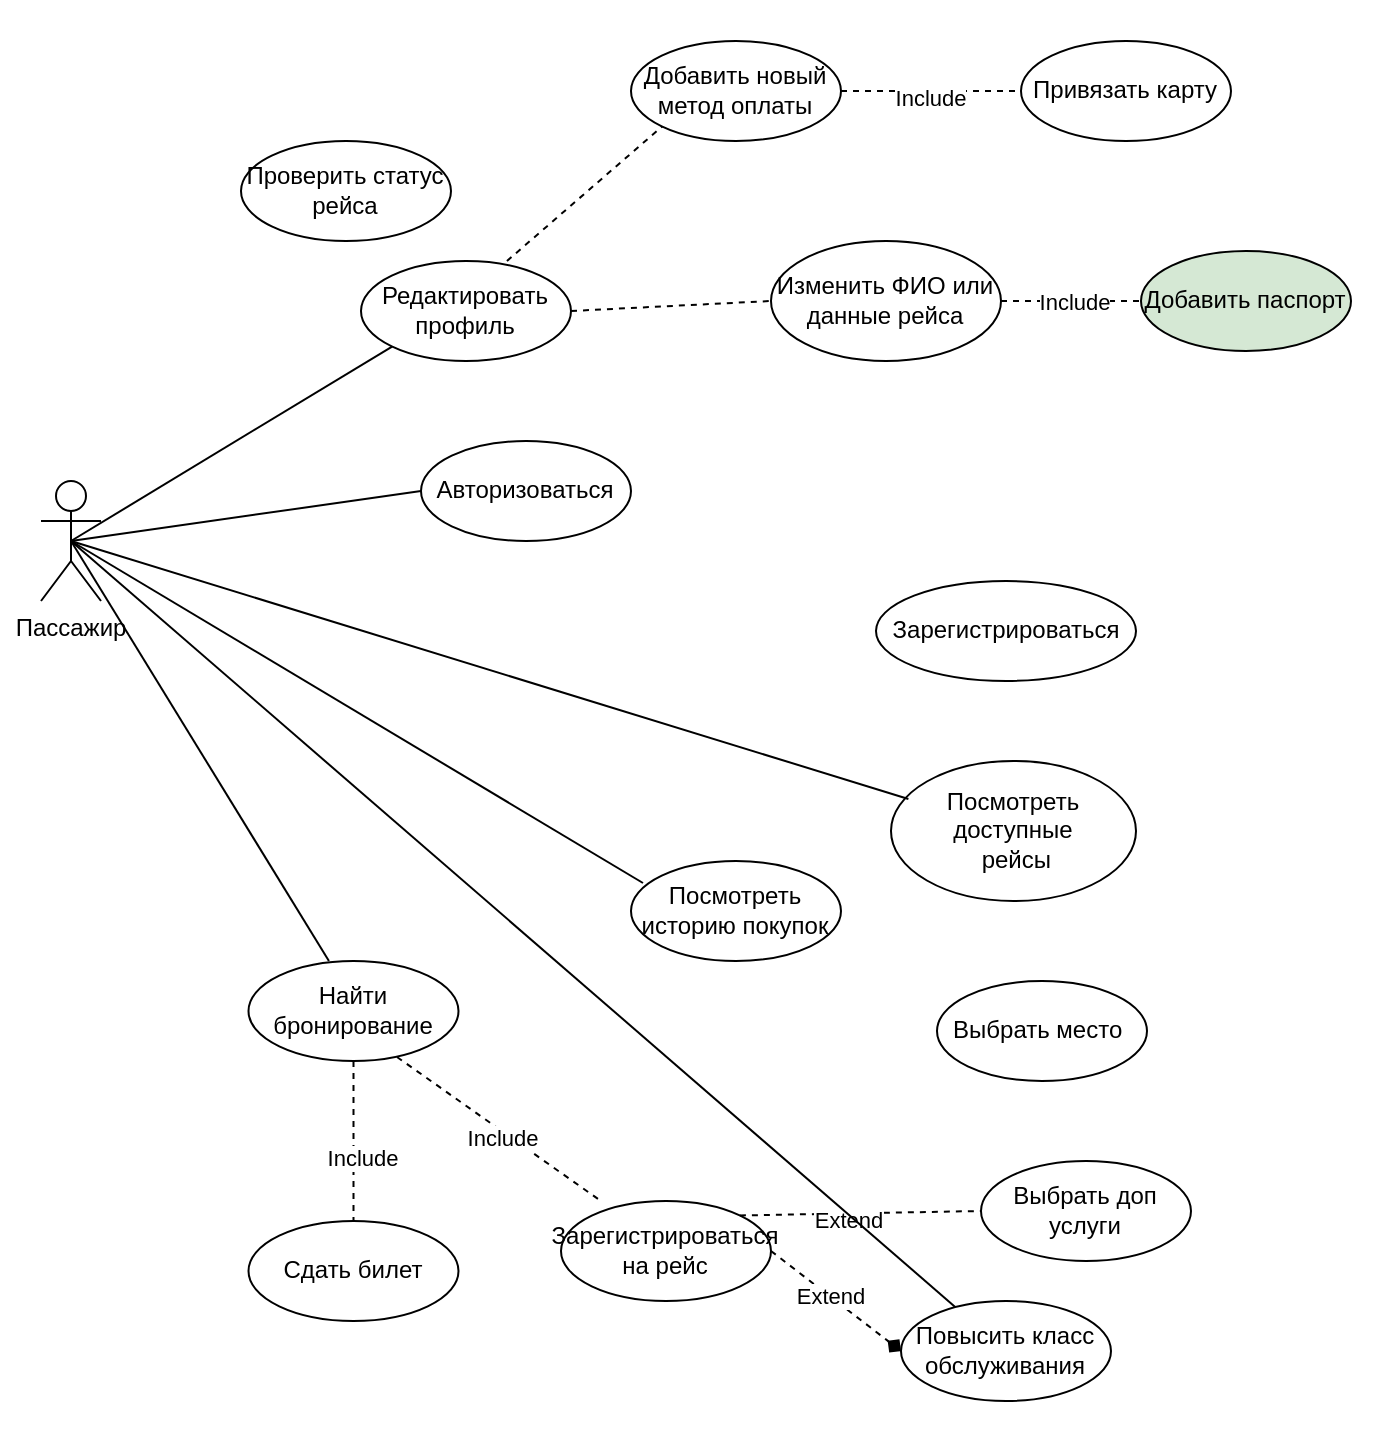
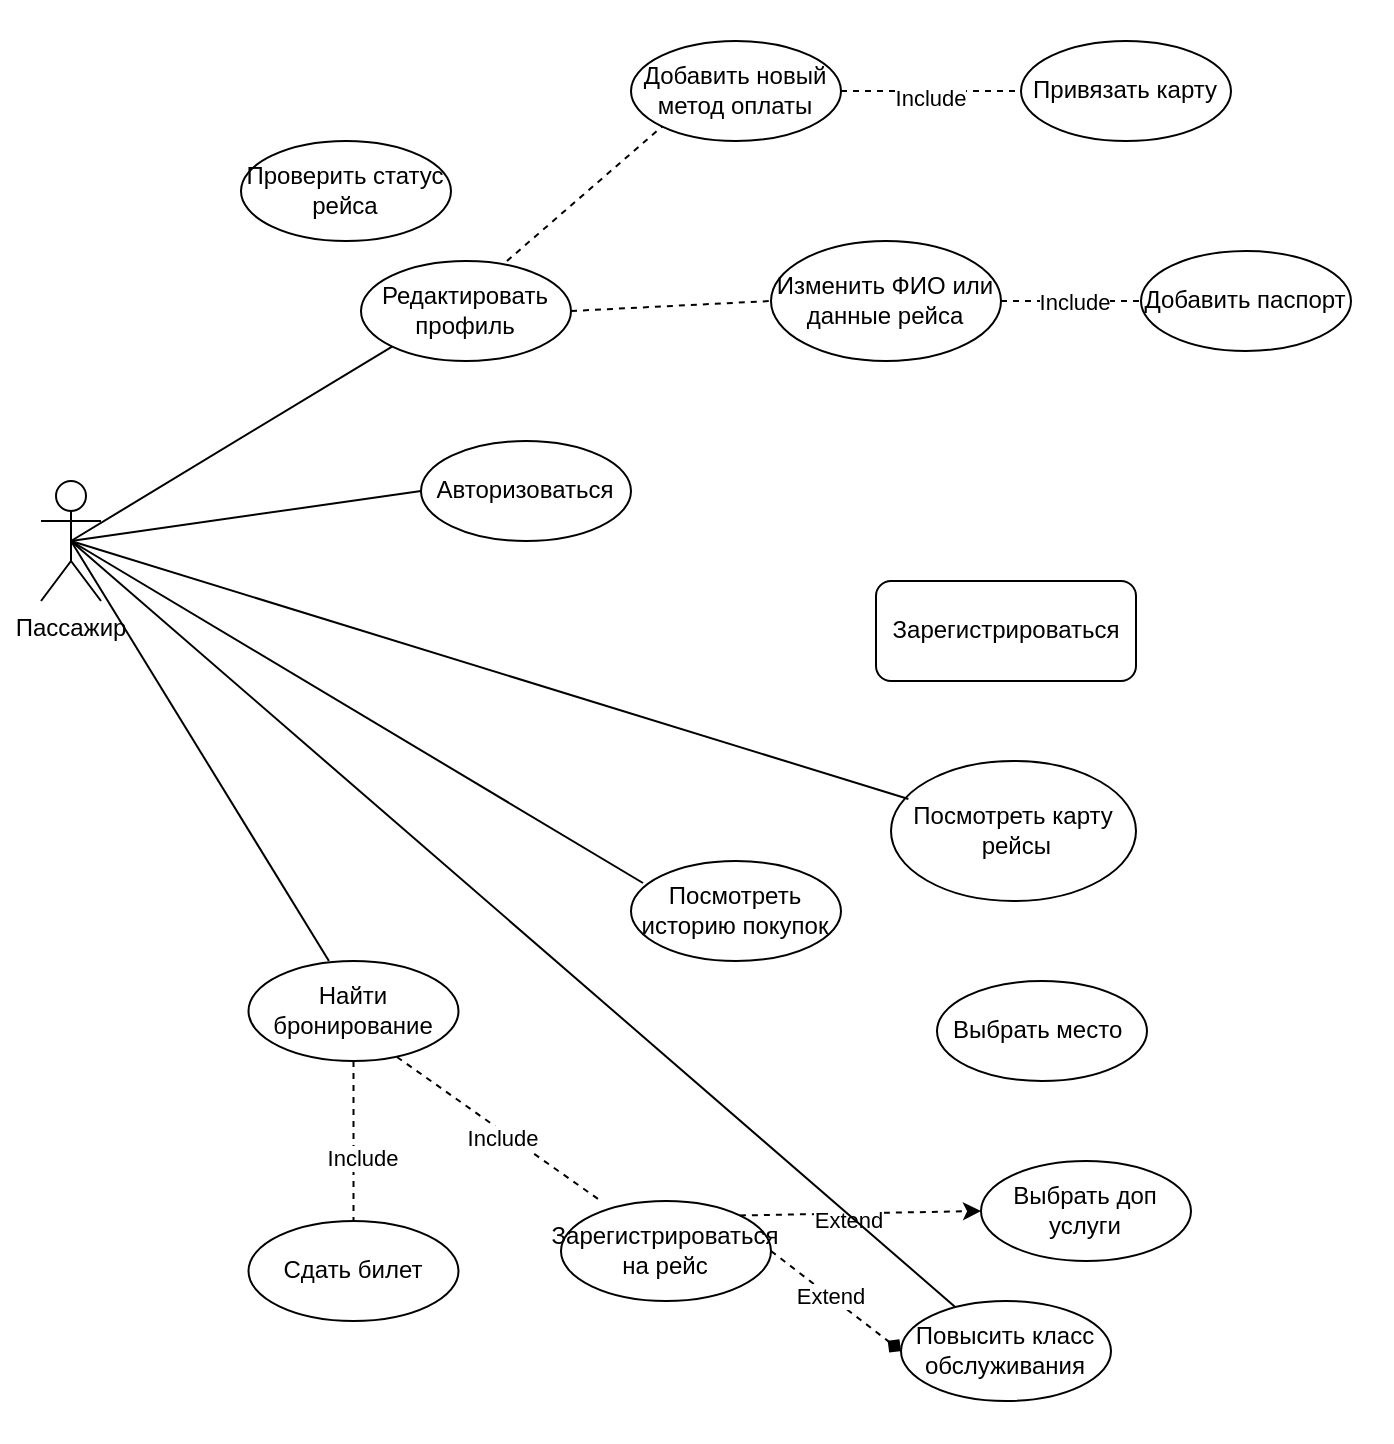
(1246, 301) -> (1246, 301)
(1006, 631) -> (1006, 631)
(1014, 831) -> (1014, 831)
(972, 1211) -> (966, 1211)
